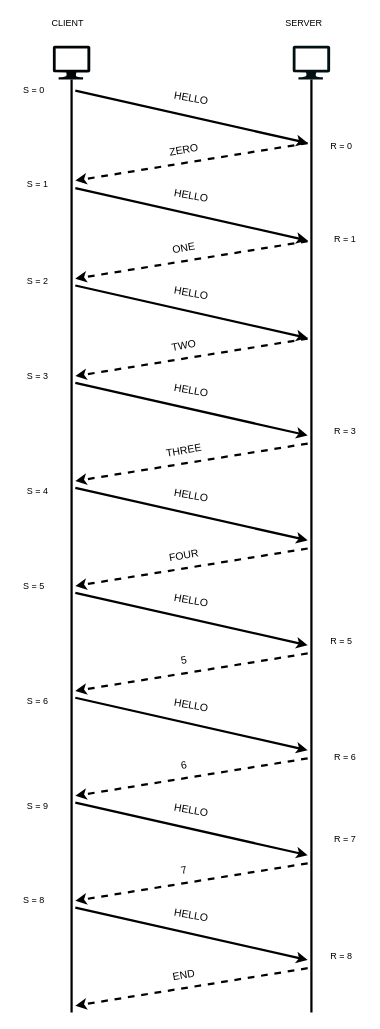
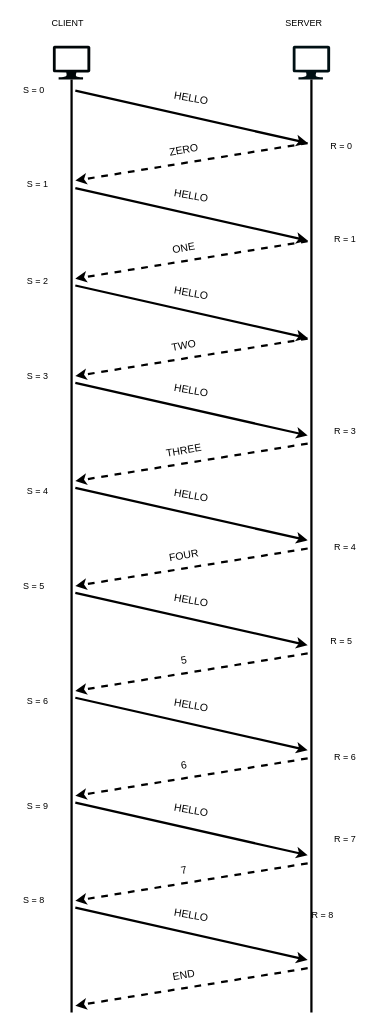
none -> (345, 547)
(342, 957) -> (323, 915)
